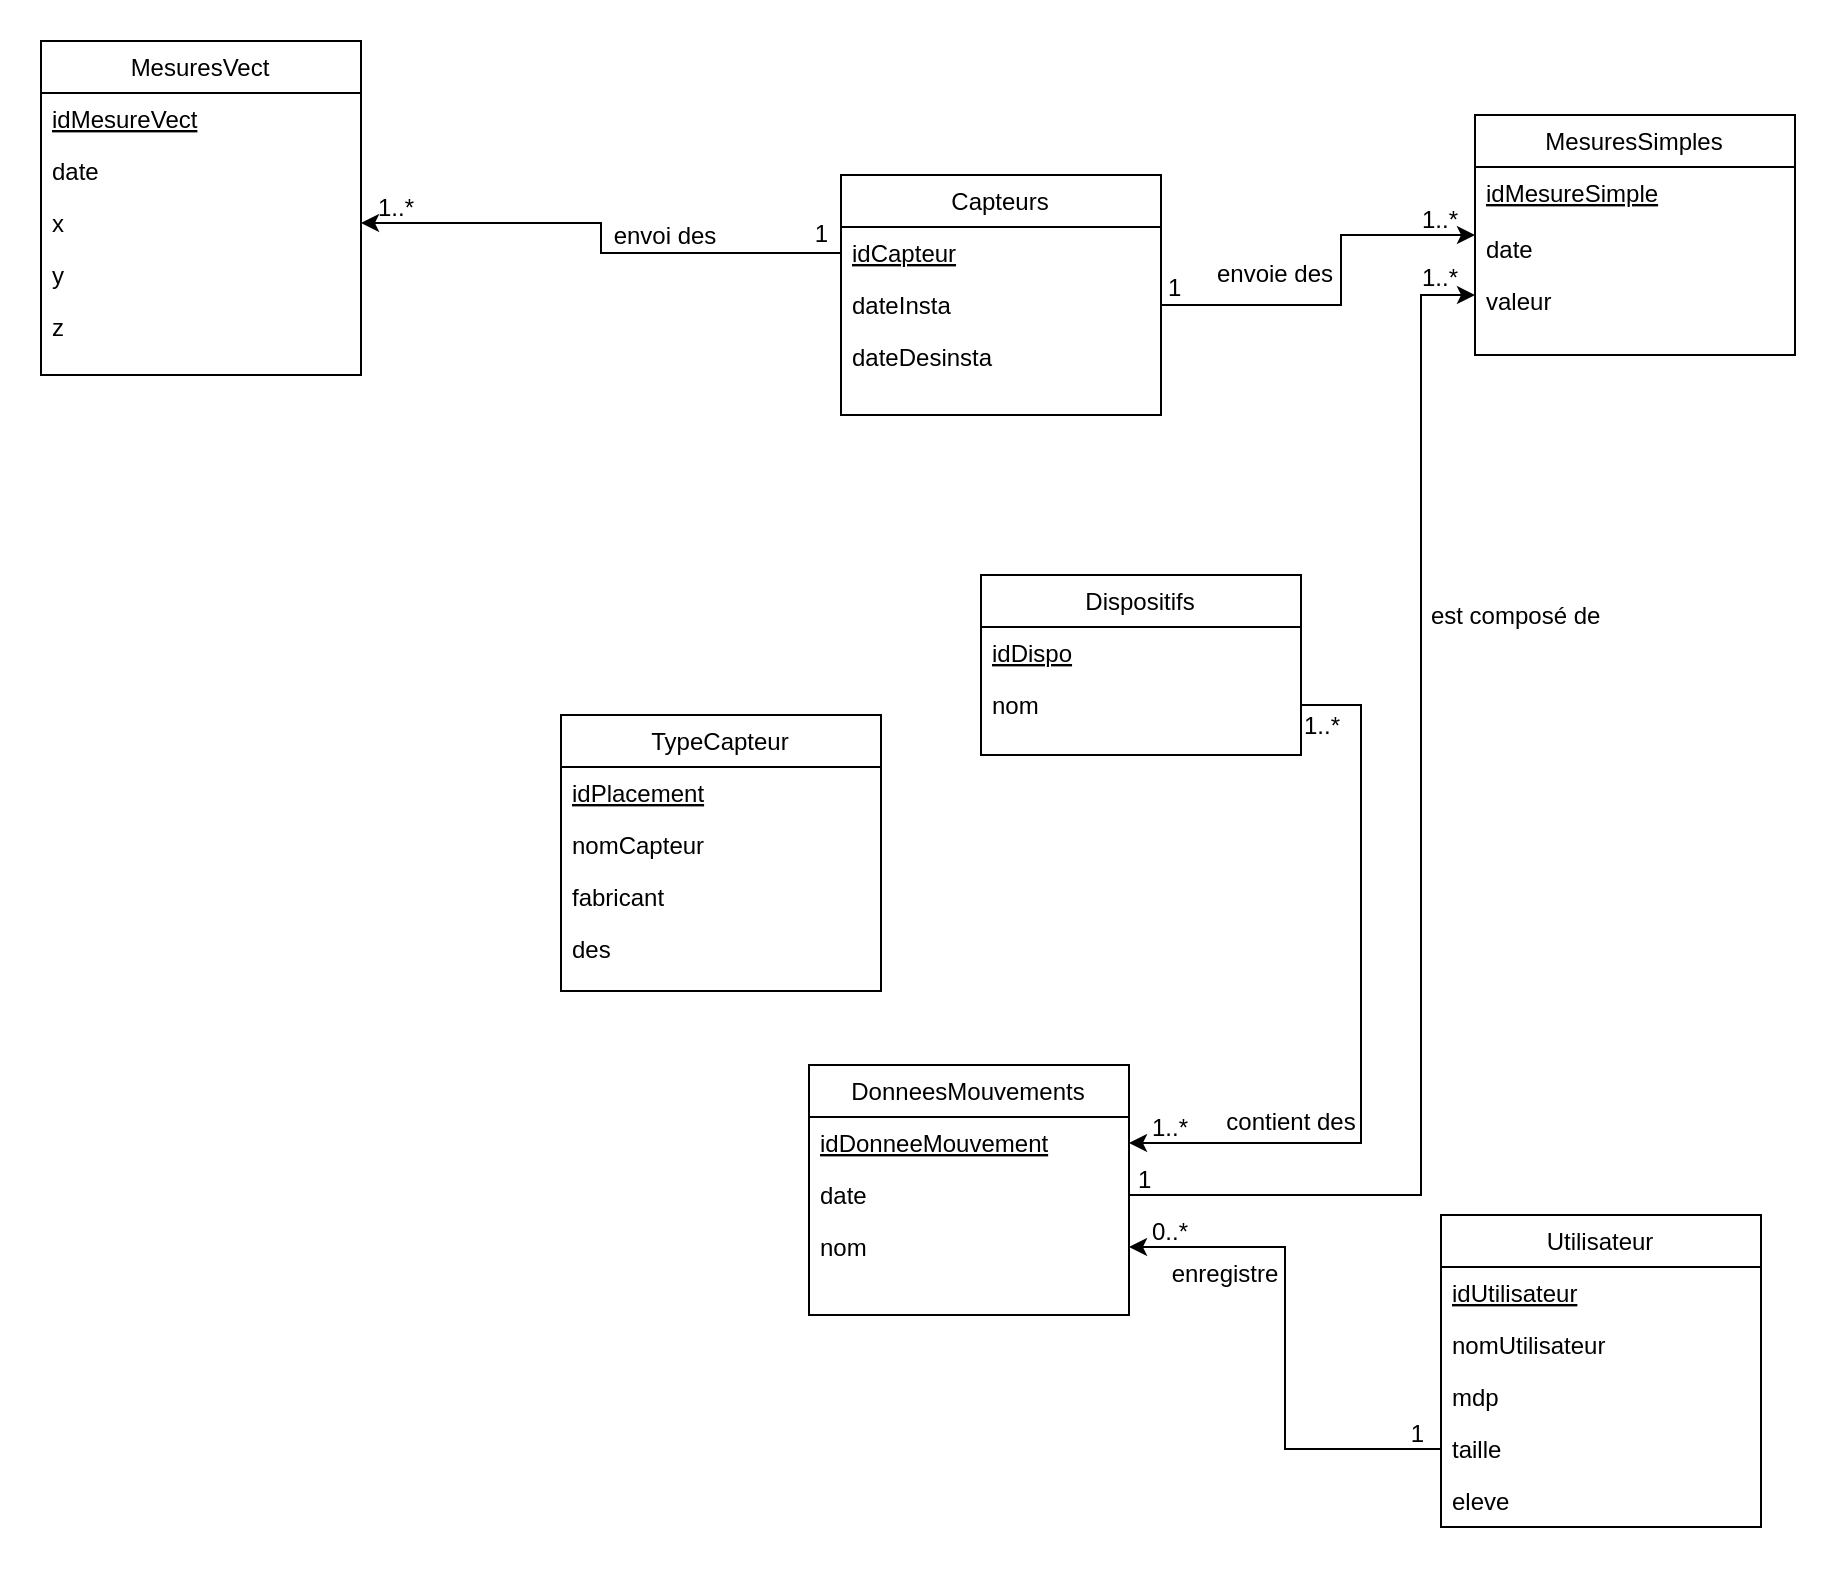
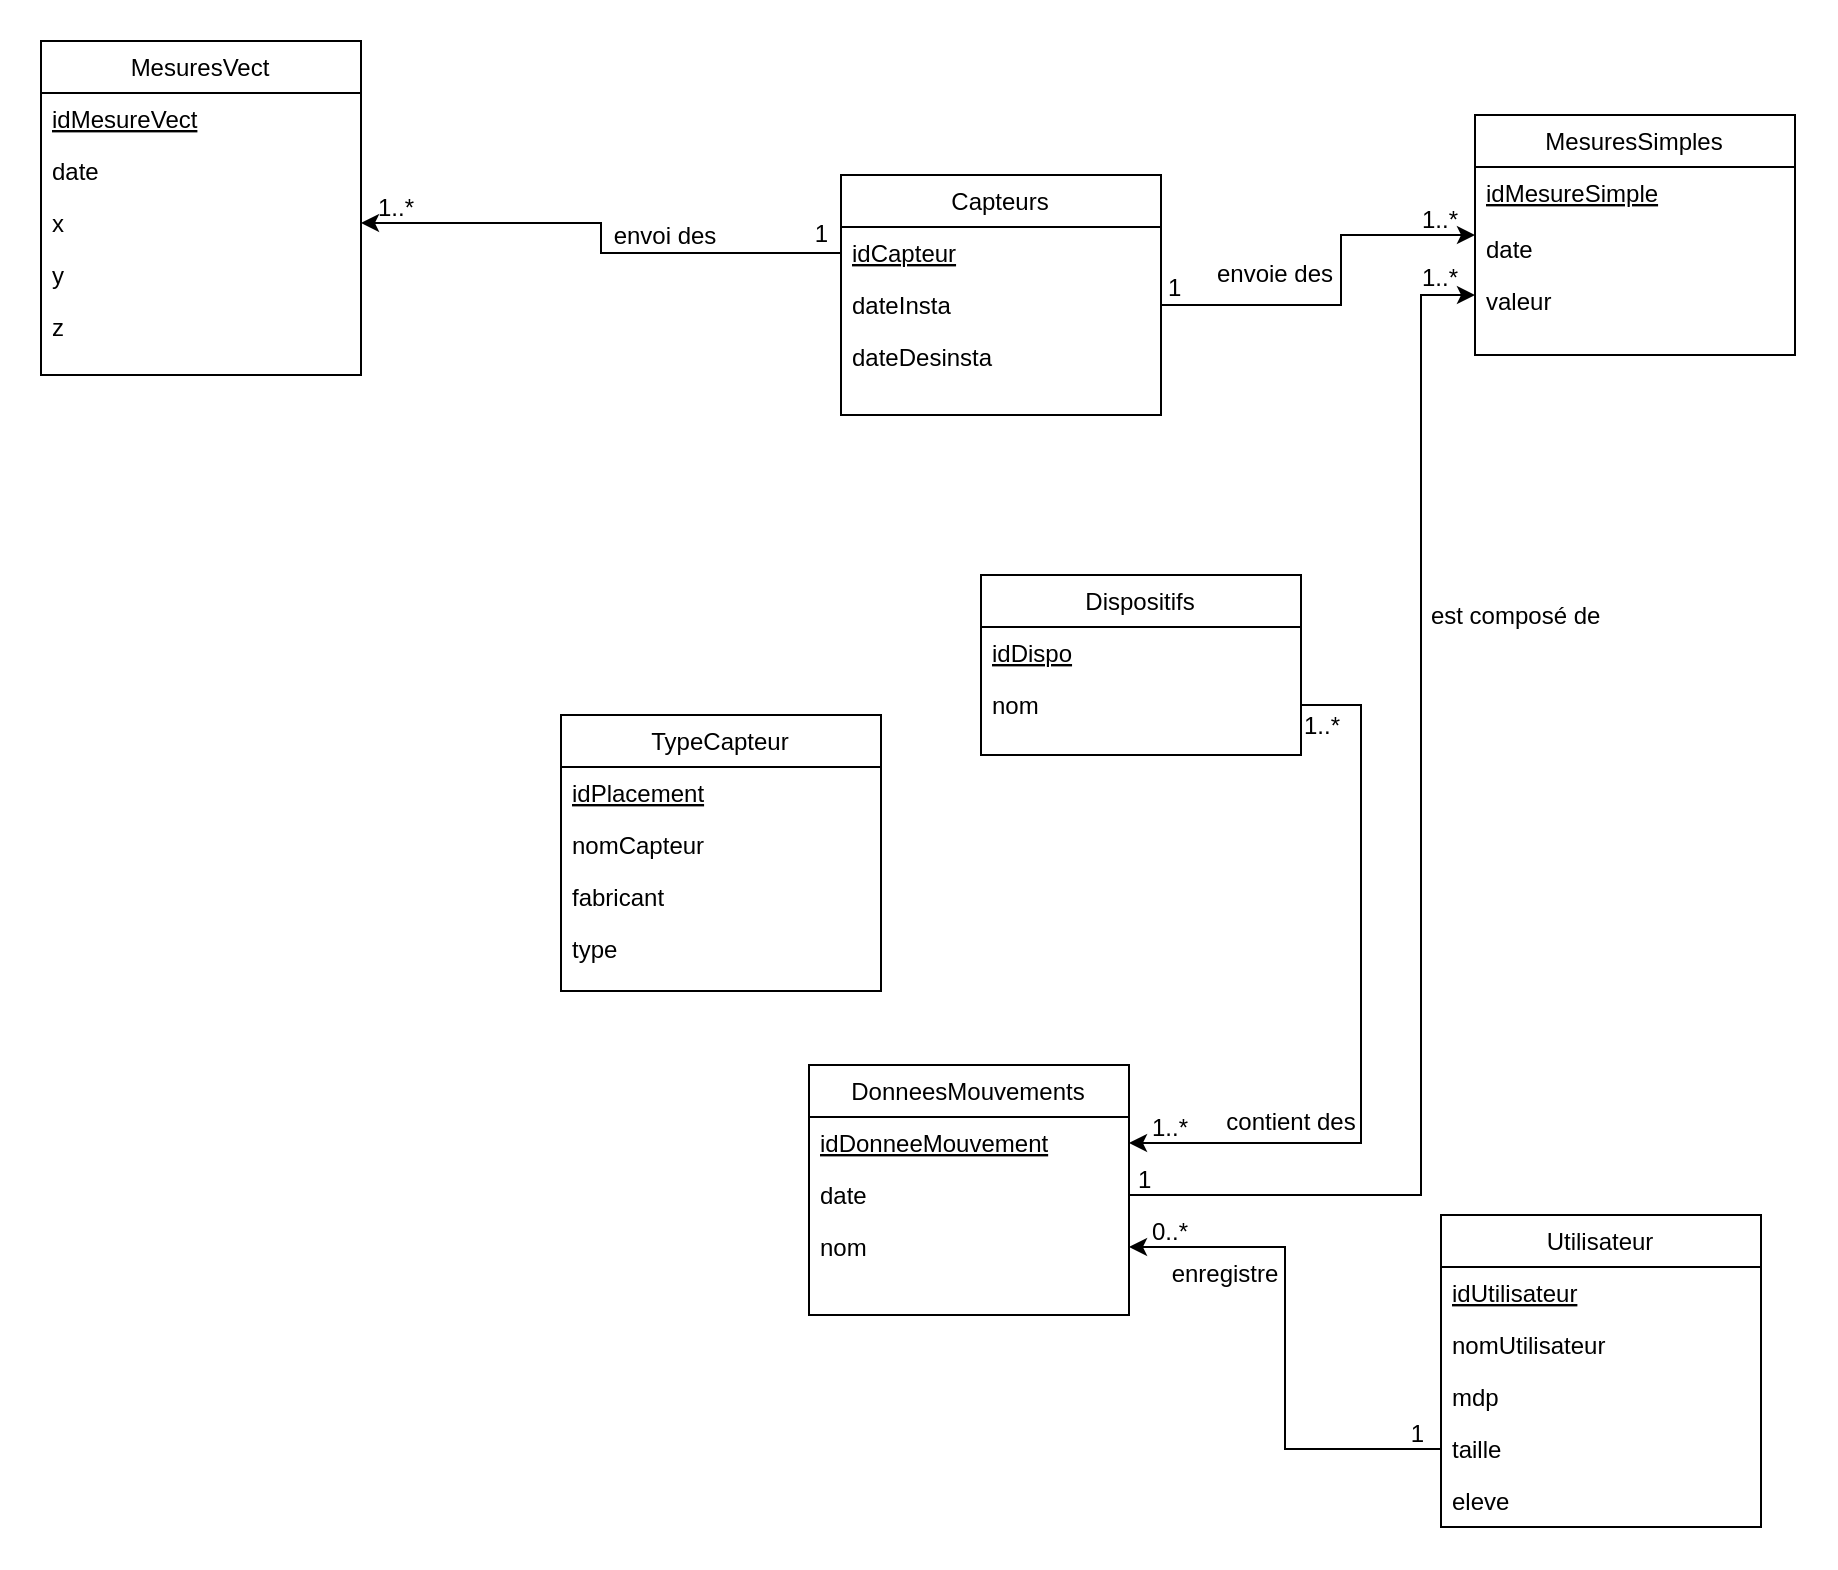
(592, 950) -> (599, 950)
